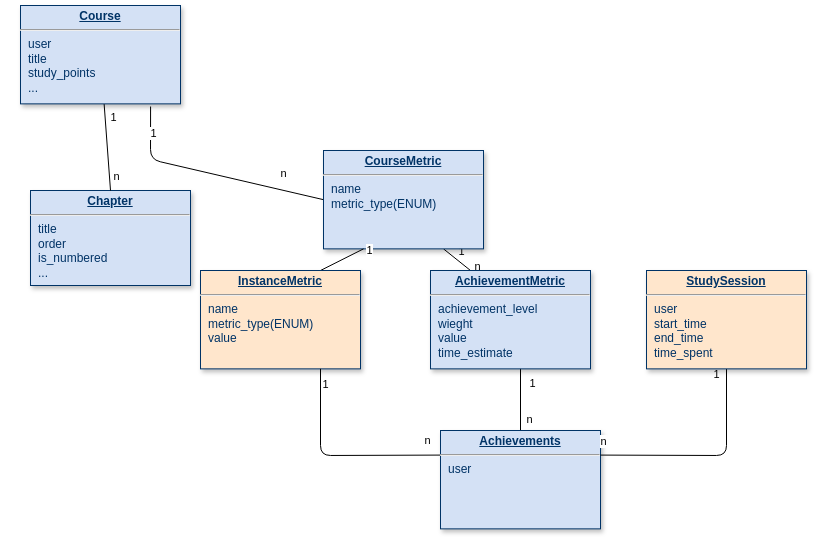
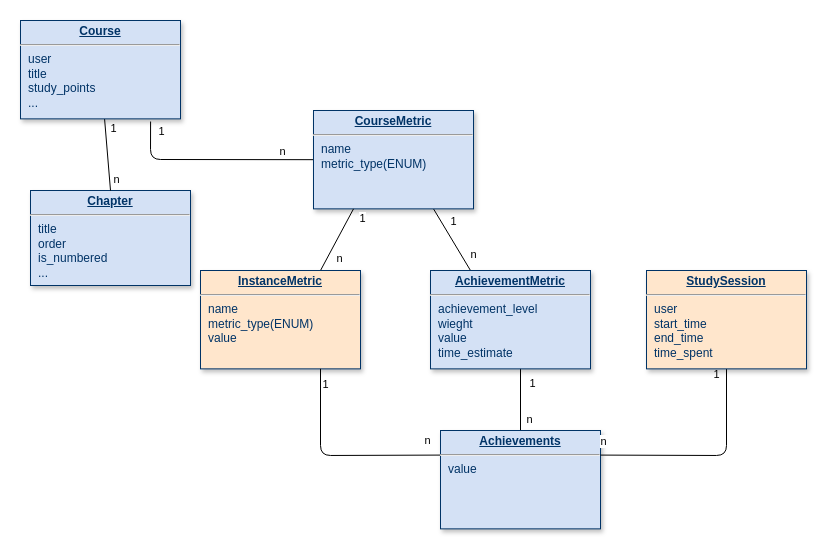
(101, 55) -> (101, 70)
(404, 200) -> (394, 160)
(479, 445) -> (479, 445)
